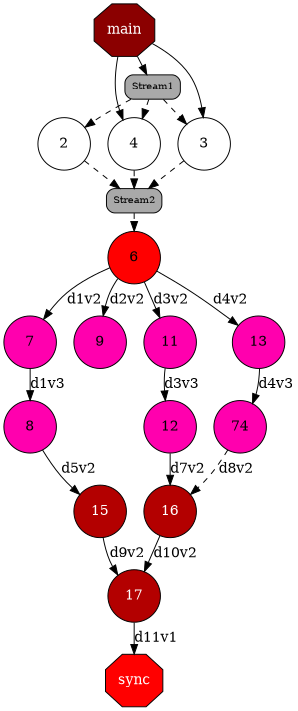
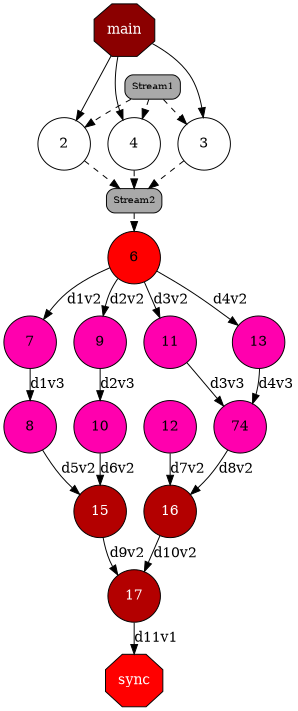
(140, 61) -> (96, 84)
(164, 379) -> (202, 380)
none -> (100, 427)
(214, 470) -> (214, 470)
